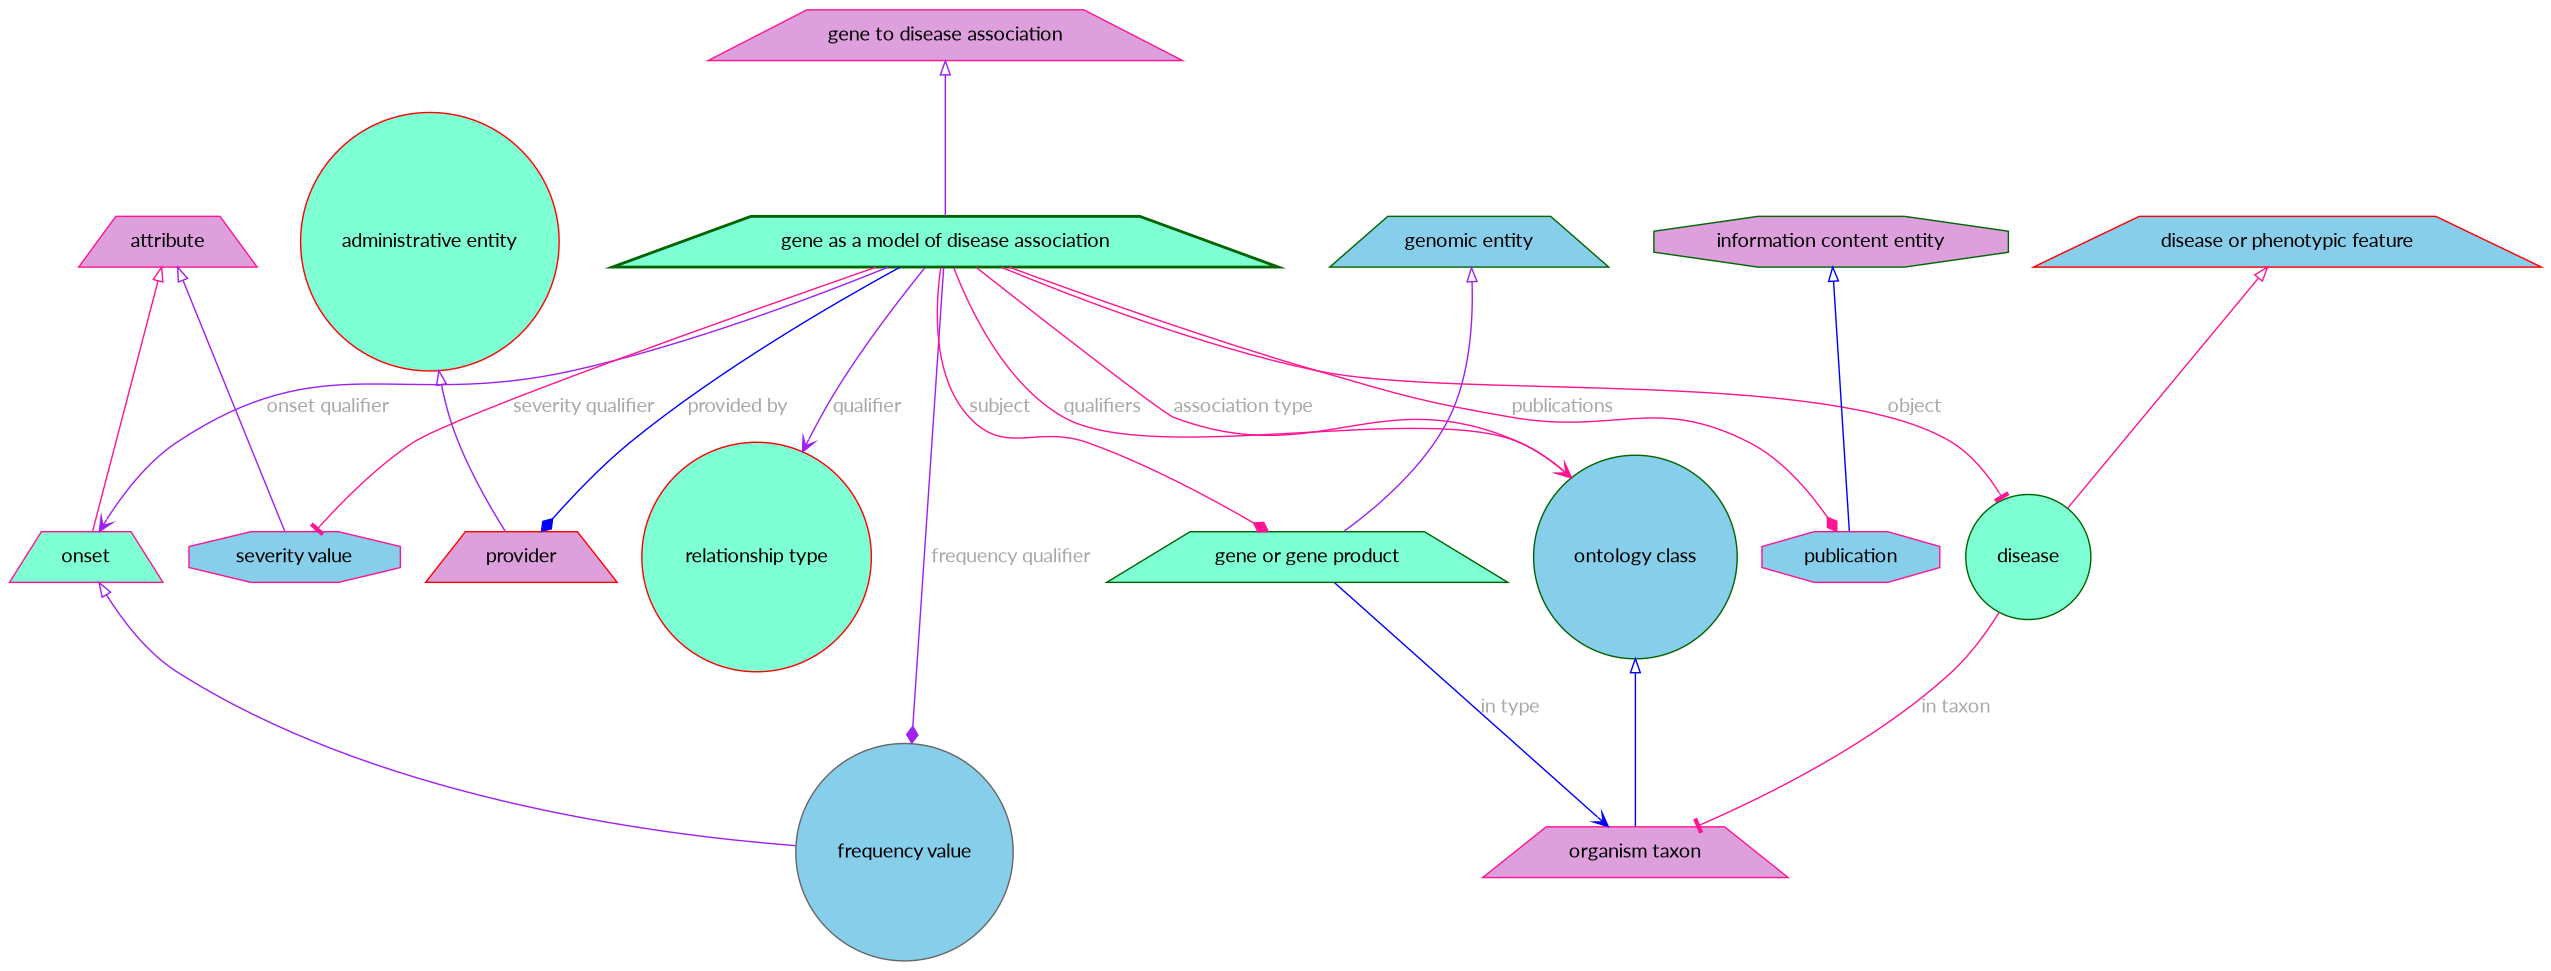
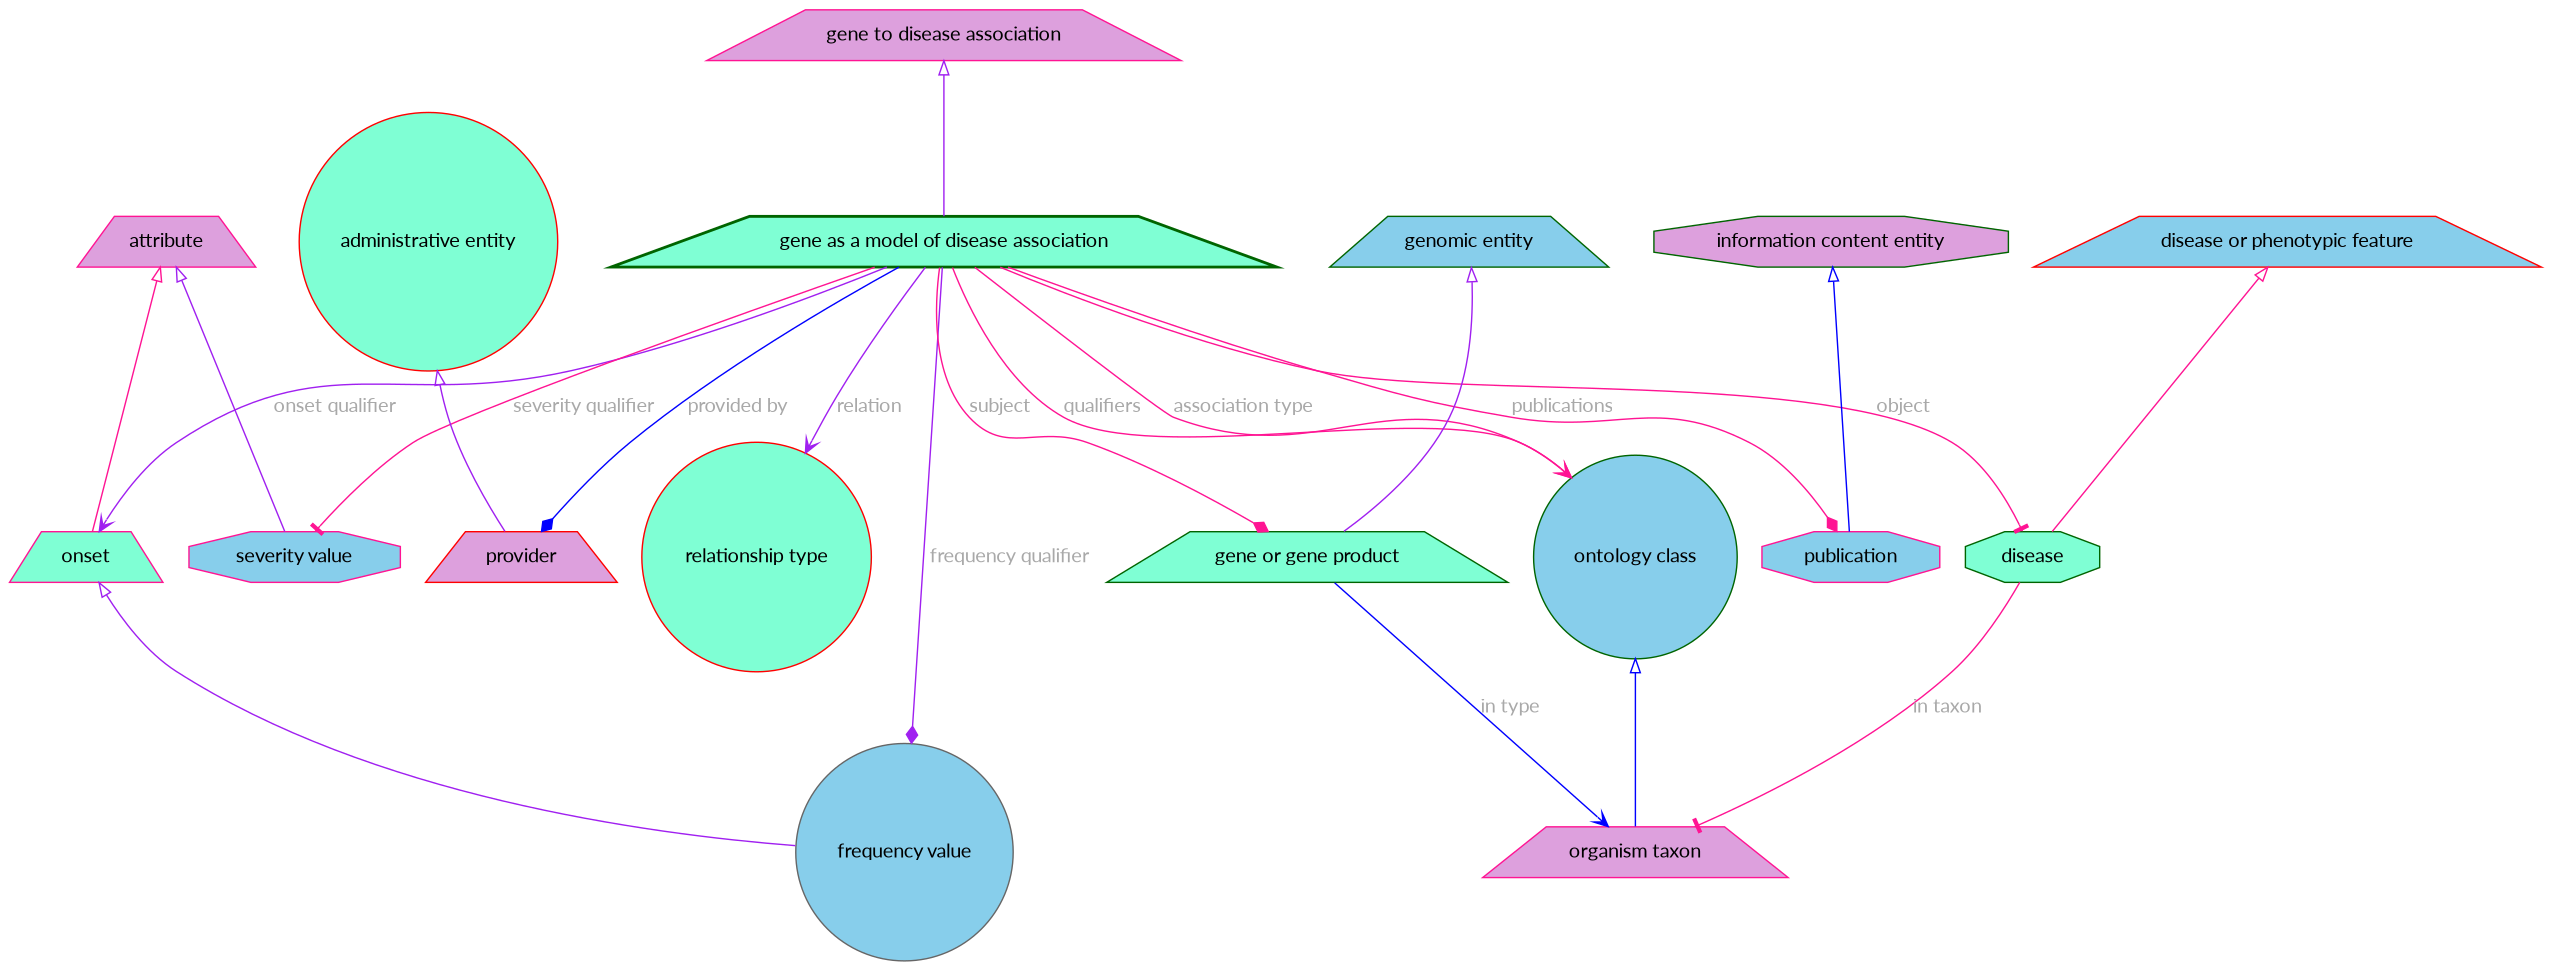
(867, 407) -> (869, 407)
(2028, 557) -> (2033, 557)
